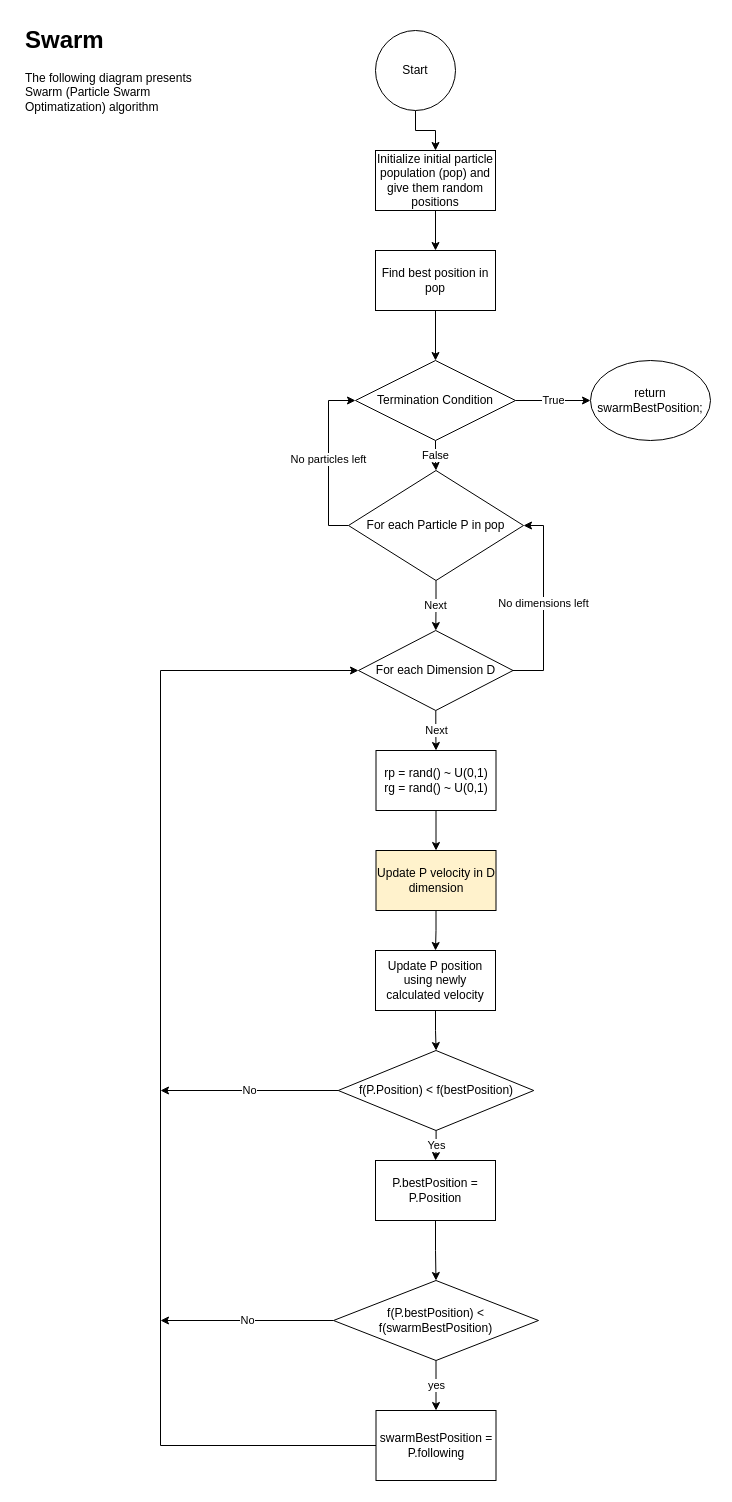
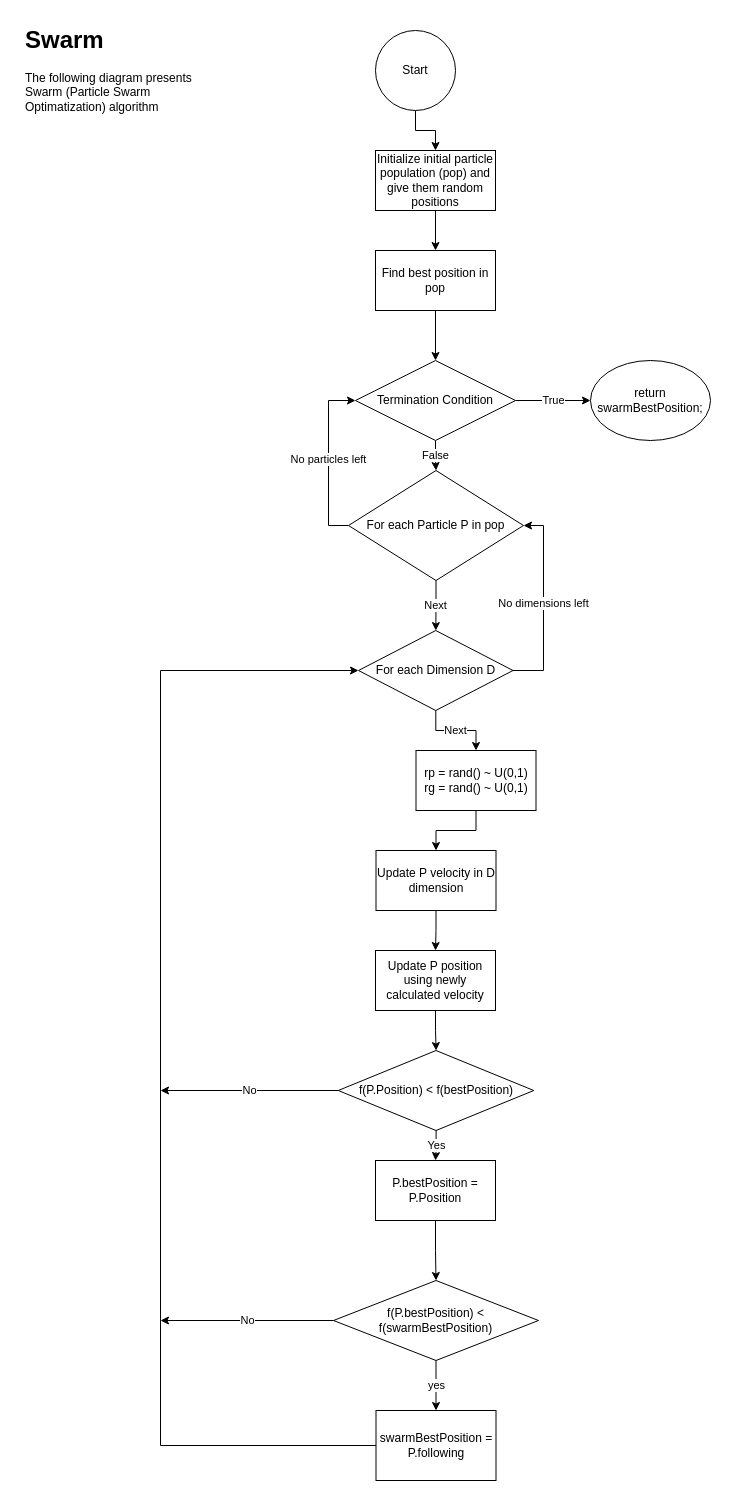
(436, 781) -> (476, 781)
(436, 881) -> (436, 881)
